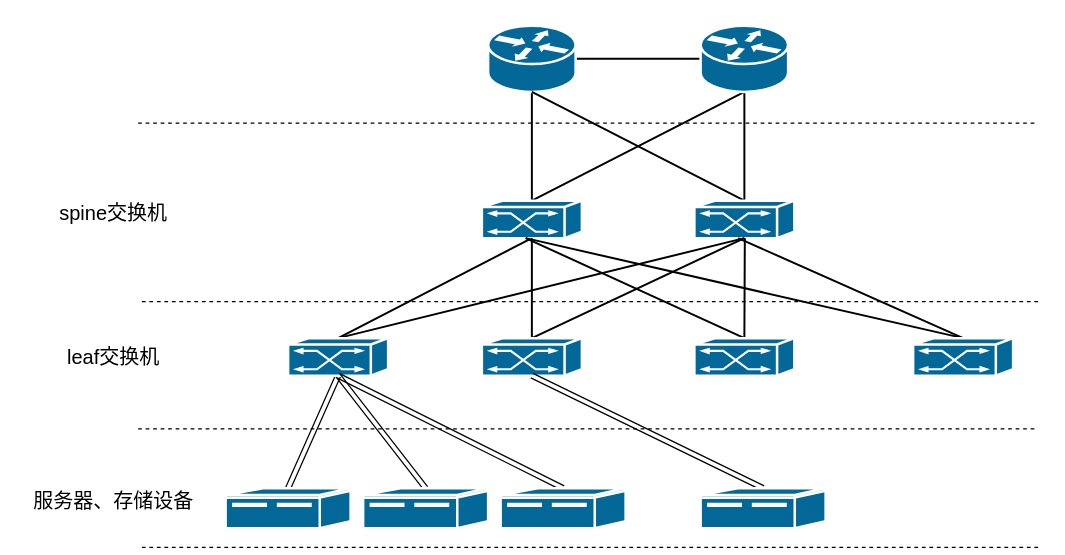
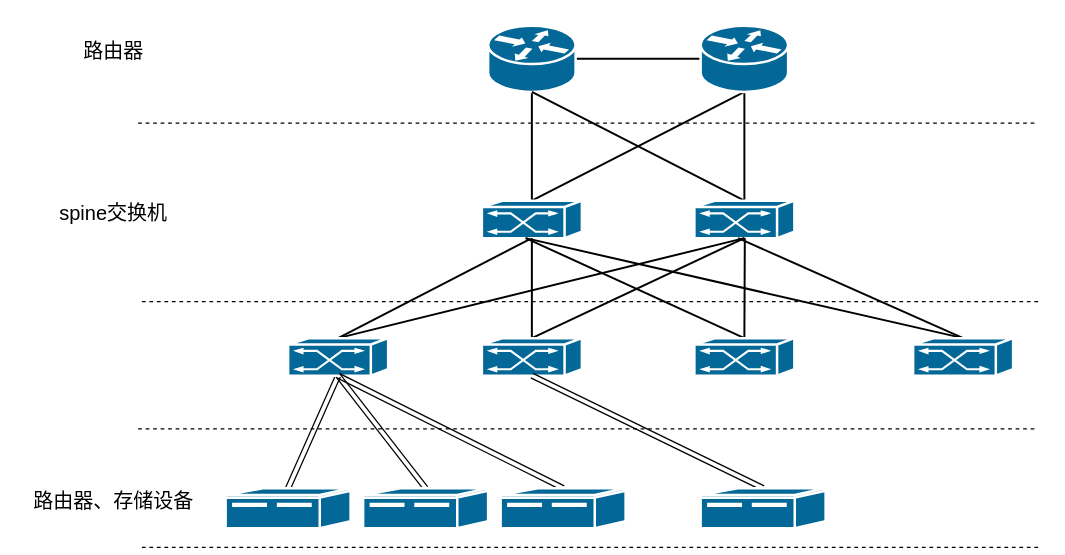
none -> (113, 51)
(113, 357) -> none
(114, 501) -> (114, 501)
